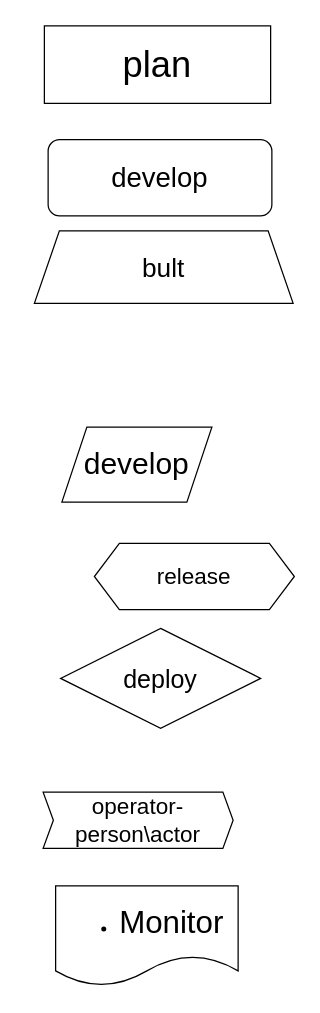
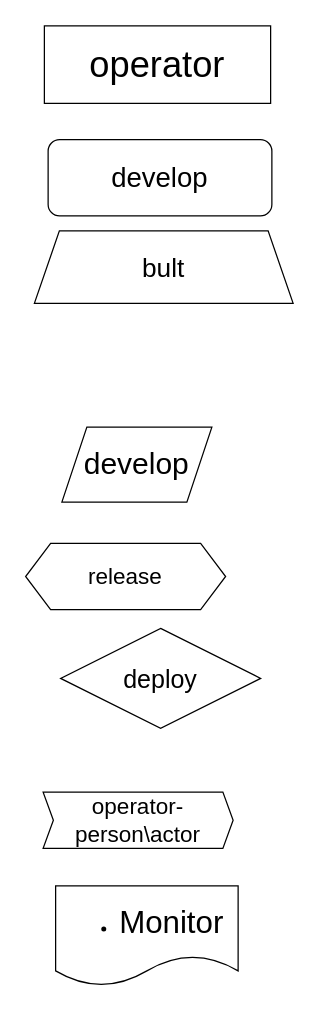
(158, 64) -> (158, 64)
(194, 576) -> (126, 576)
